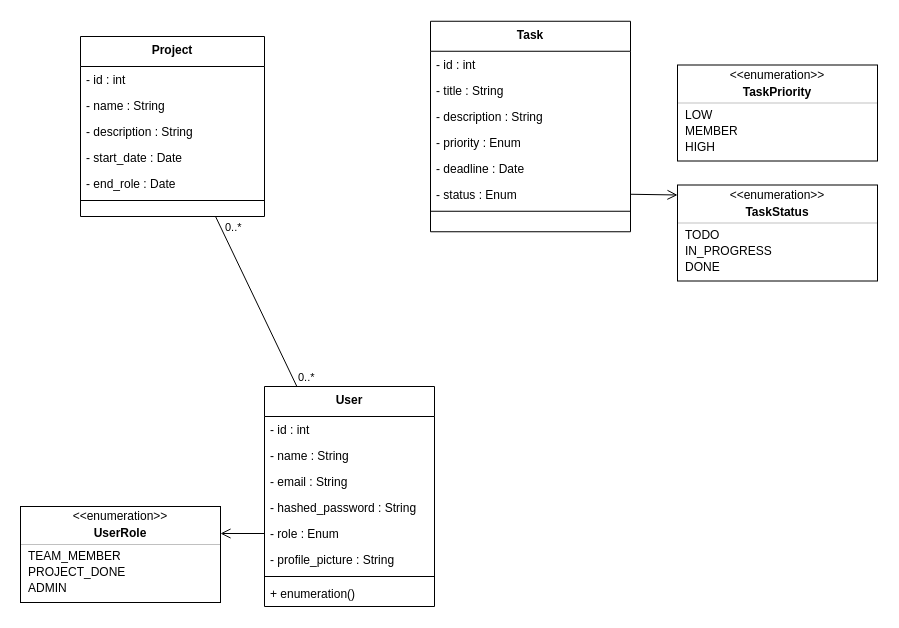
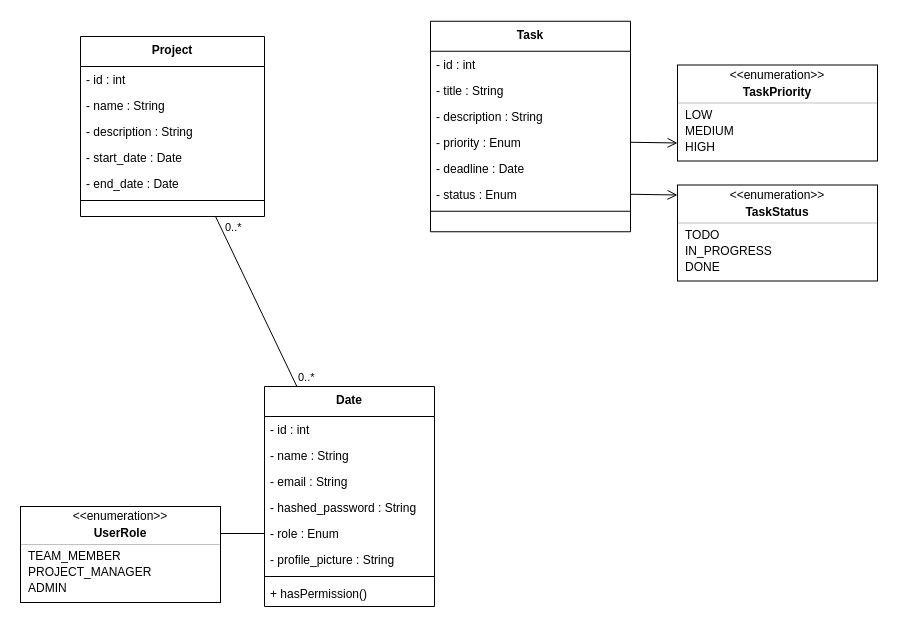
(706, 132) -> (706, 132)
none -> (653, 143)
(135, 184) -> (137, 184)
(349, 400) -> (349, 400)
(227, 534) -> (227, 534)
(69, 573) -> (79, 573)
(317, 594) -> (322, 594)
